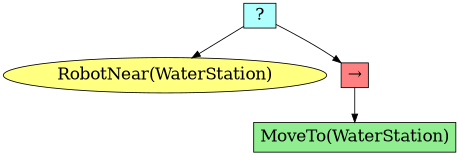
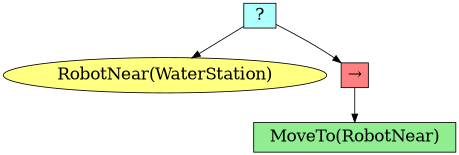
(355, 137) -> (355, 137)
